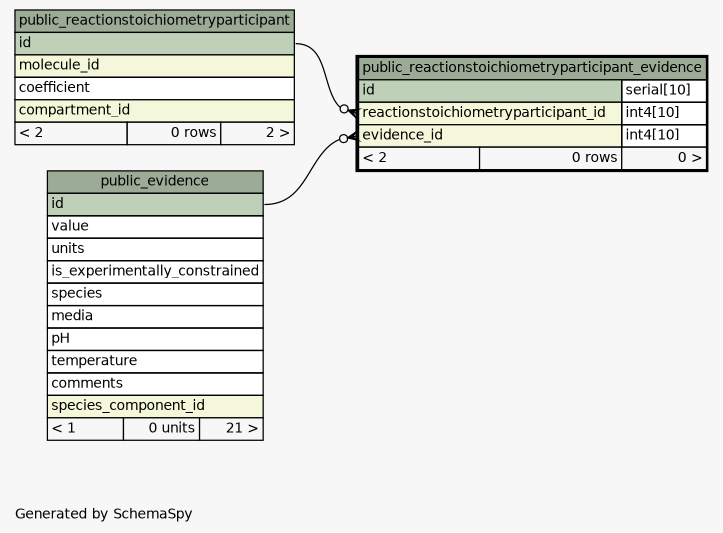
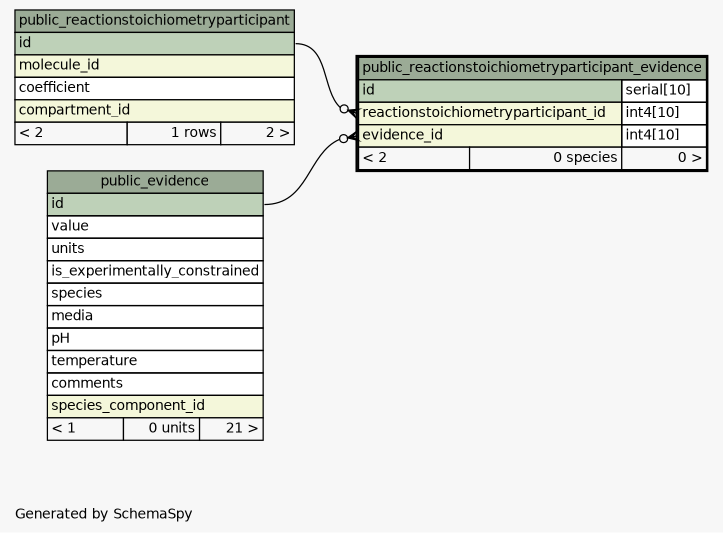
(194, 133) -> (194, 133)
(595, 158) -> (586, 158)
